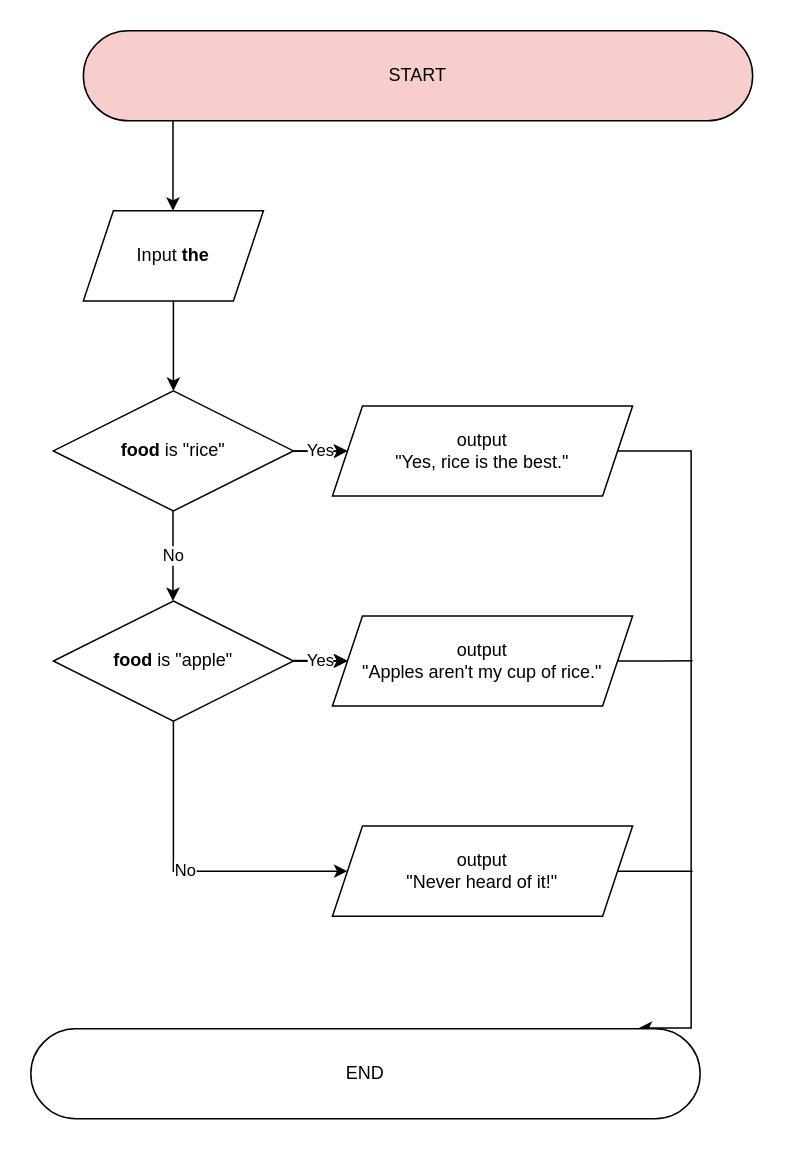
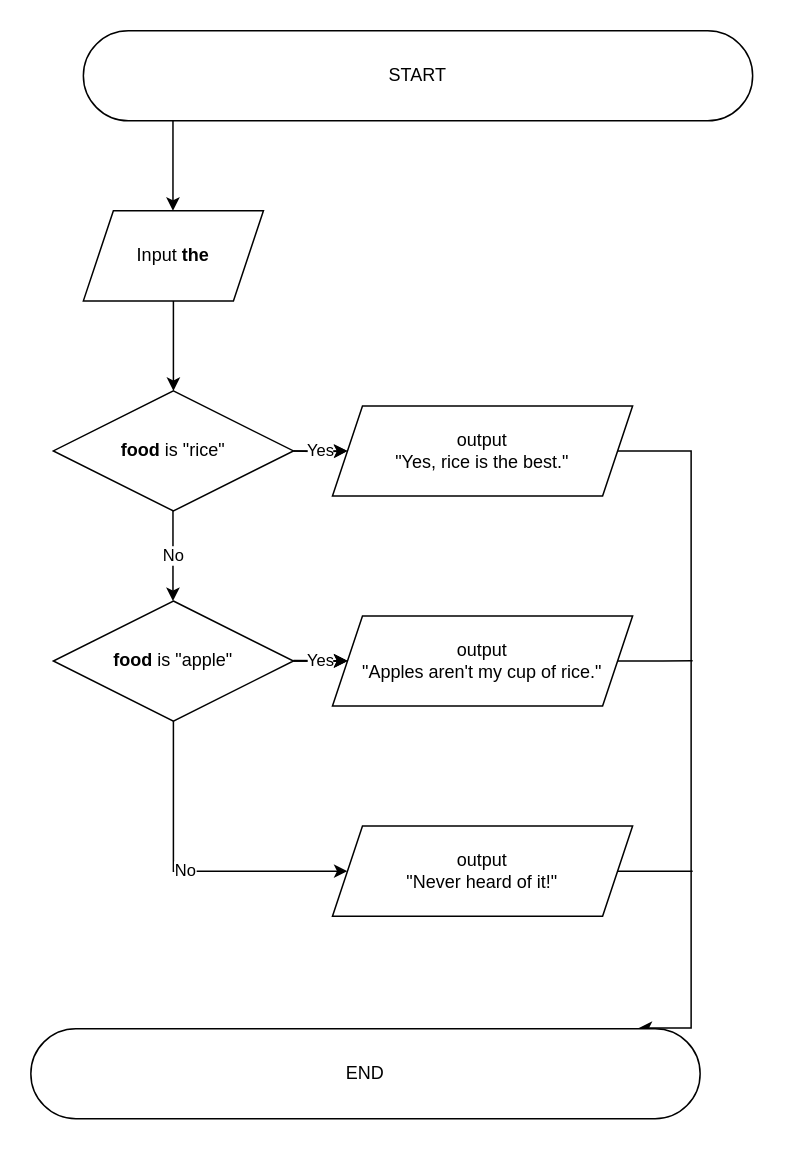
(418, 76) -> (418, 76)
